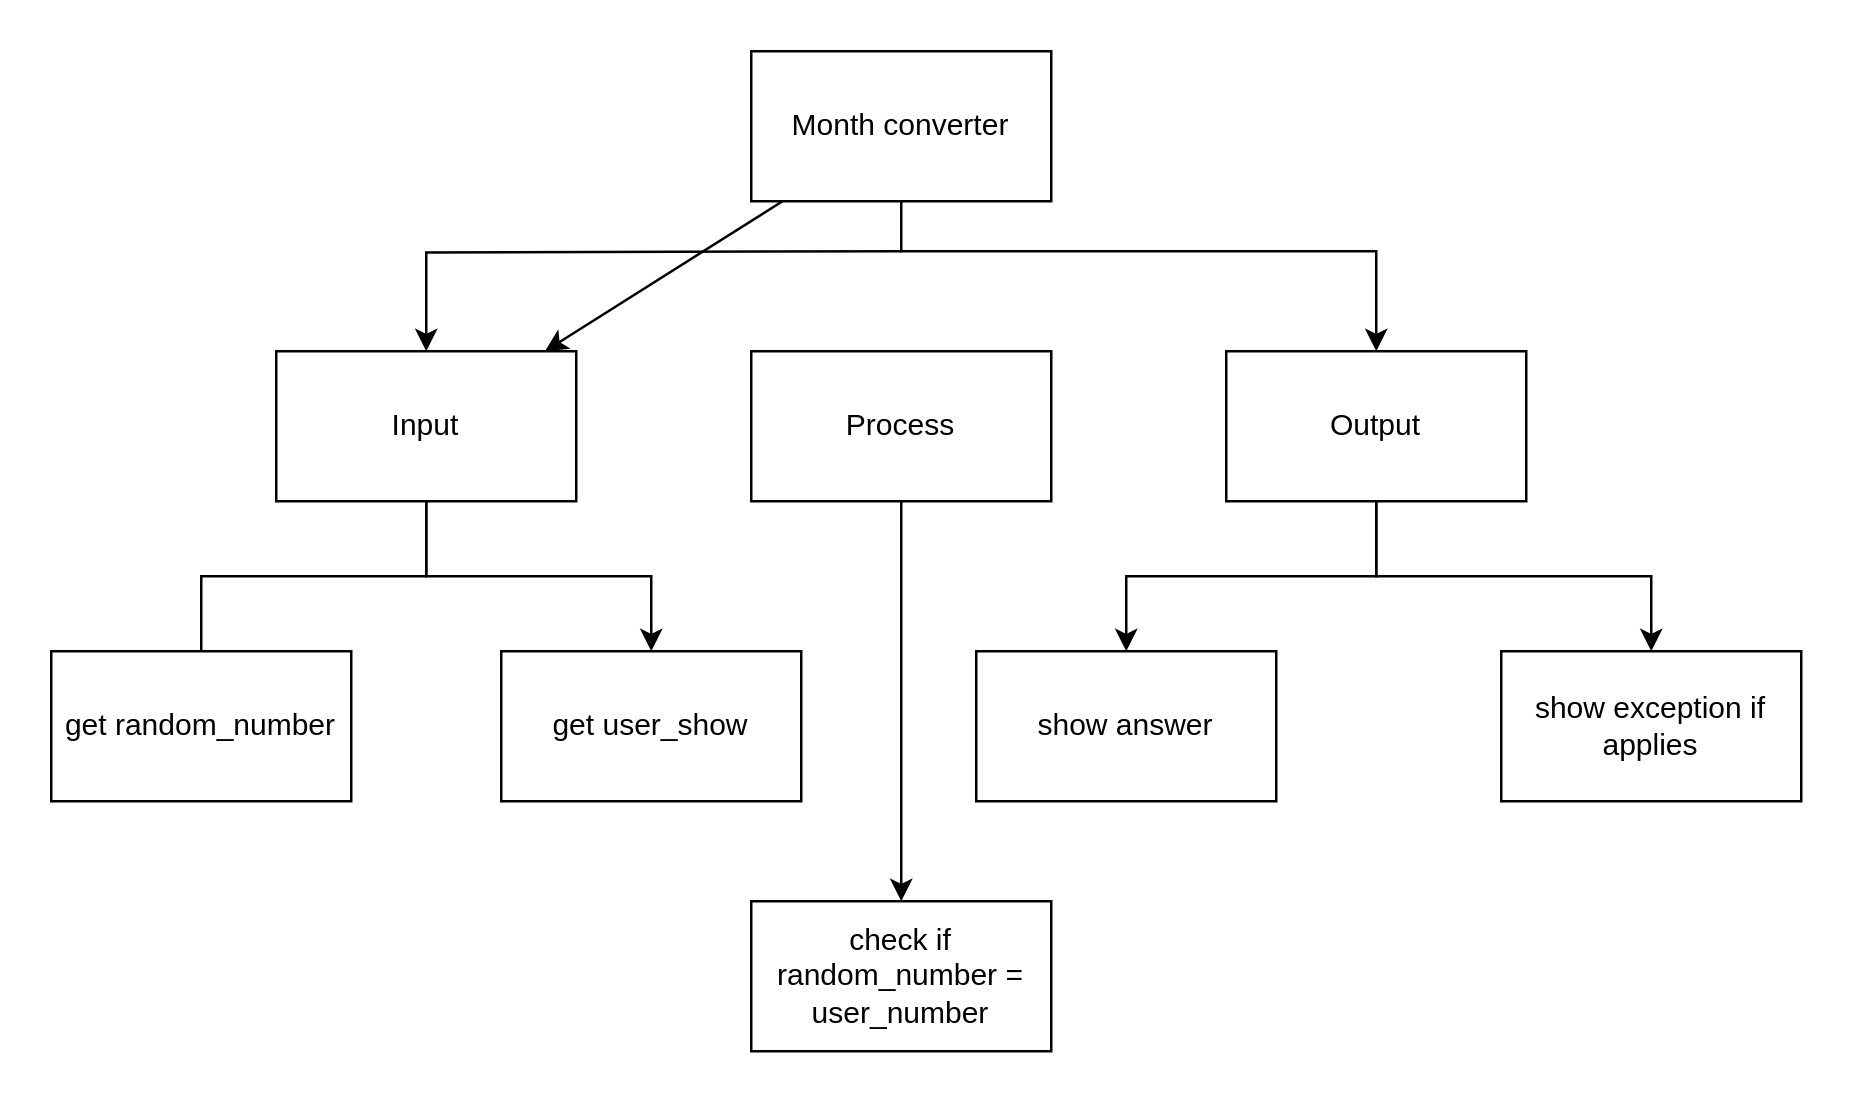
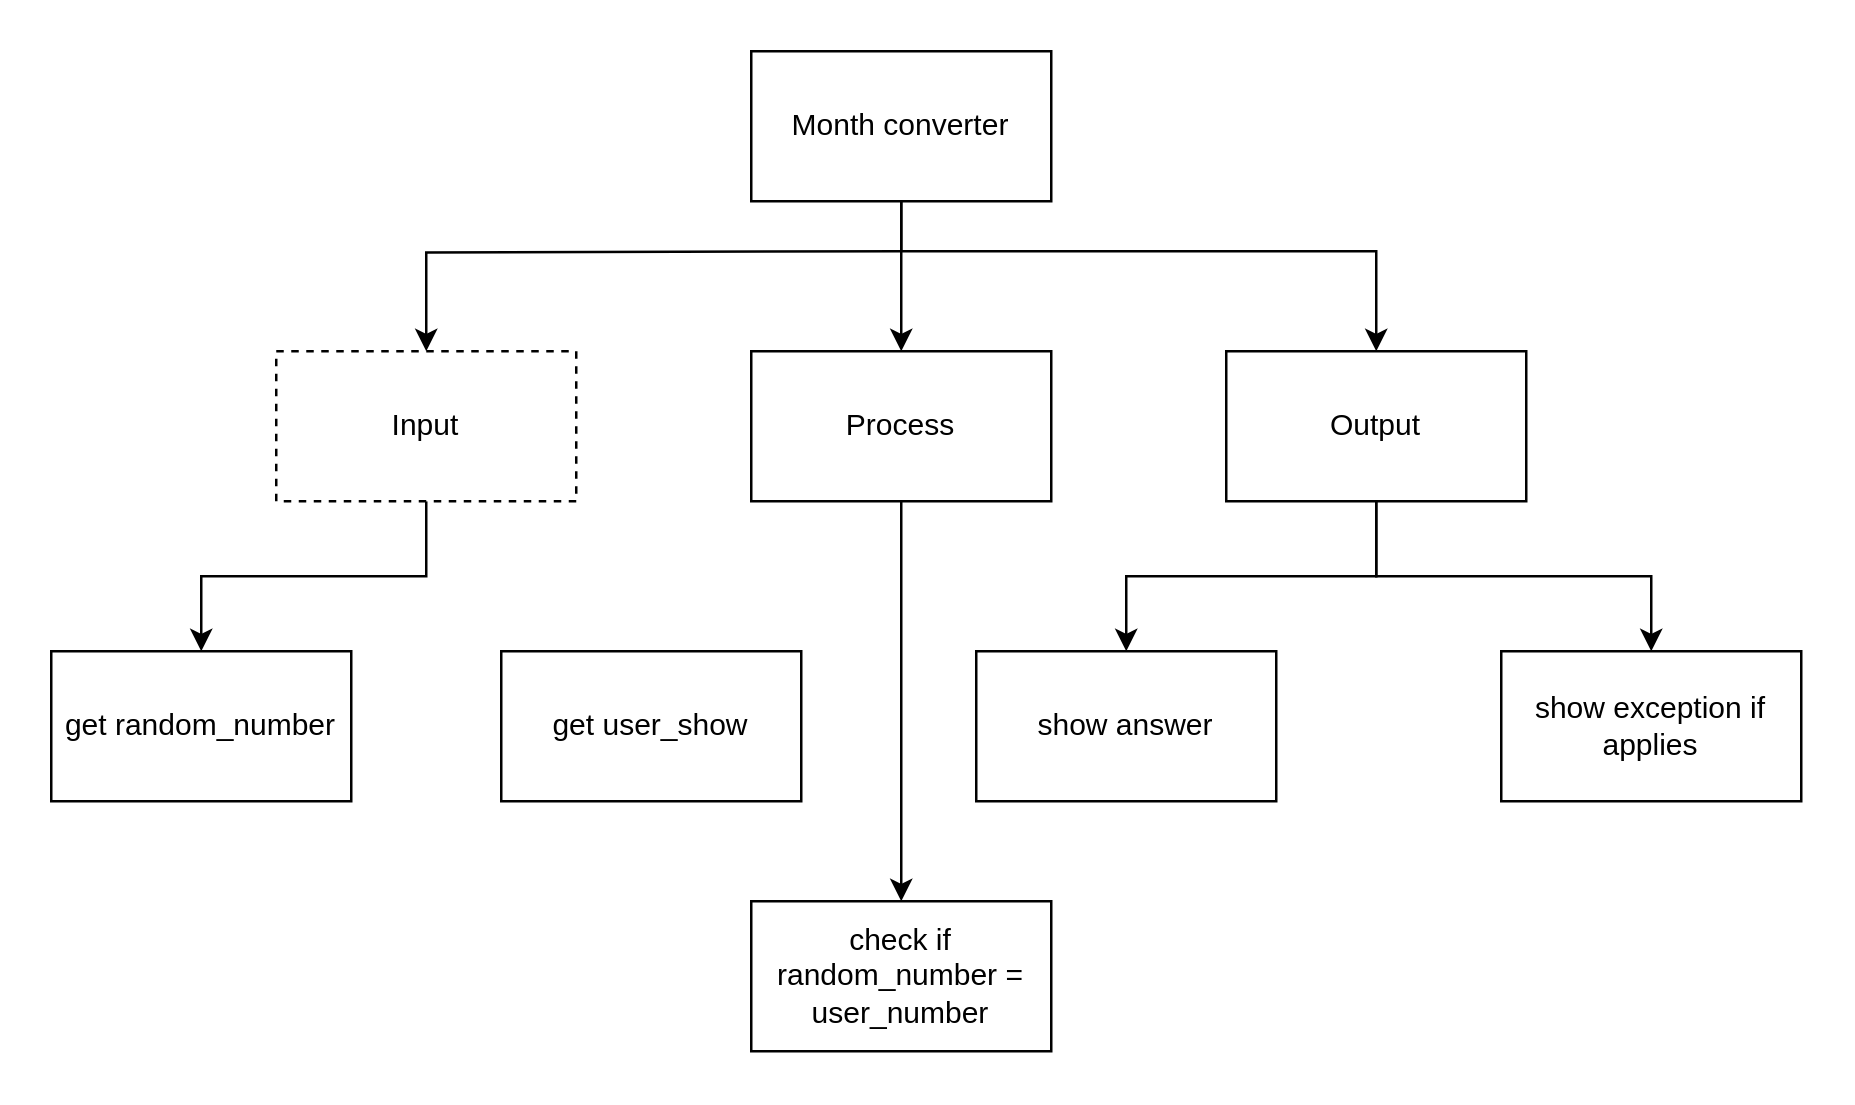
(628, 299) -> (901, 295)
(426, 426) -> (426, 426)
(570, 576) -> none
(201, 640) -> (201, 633)
